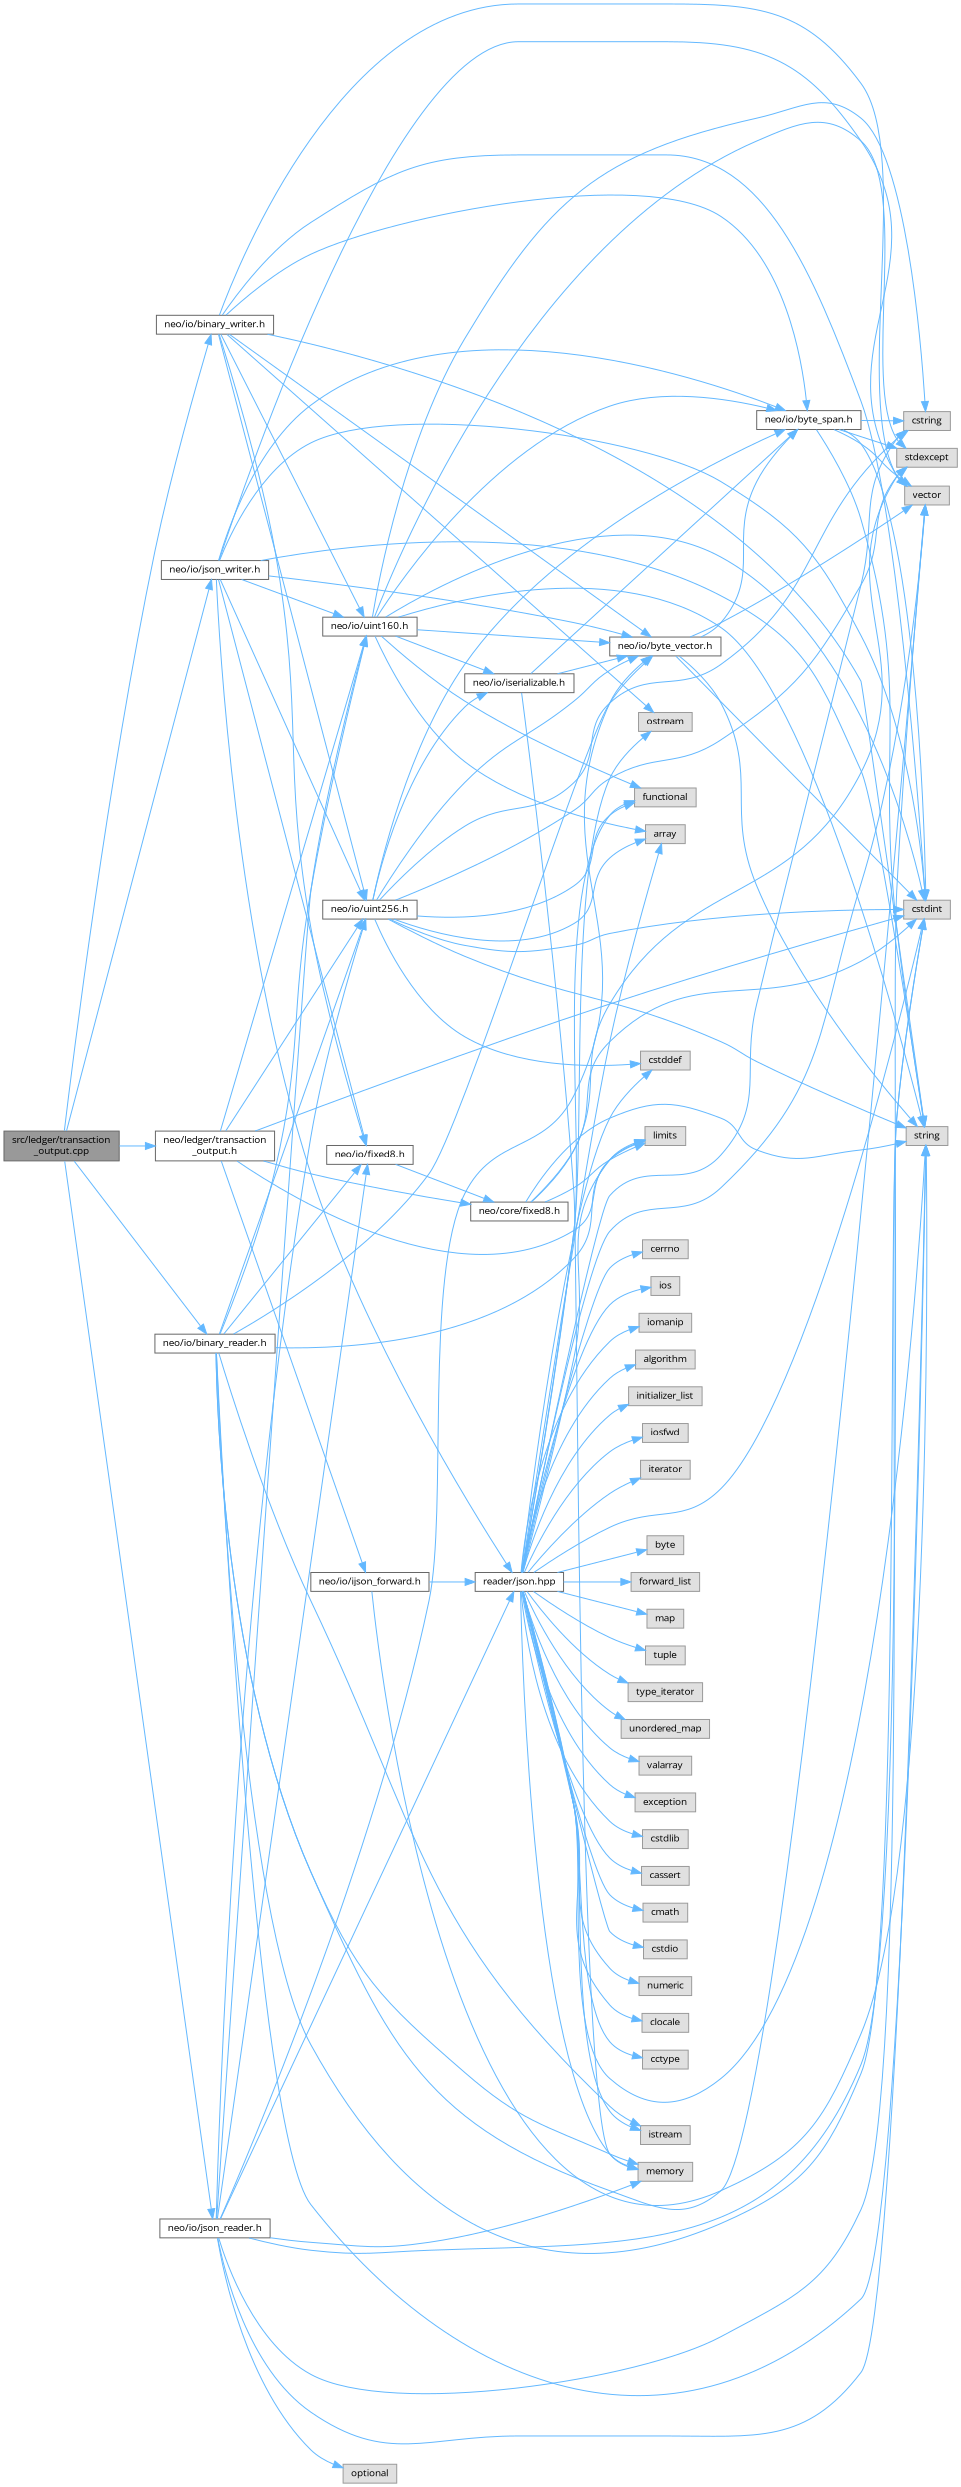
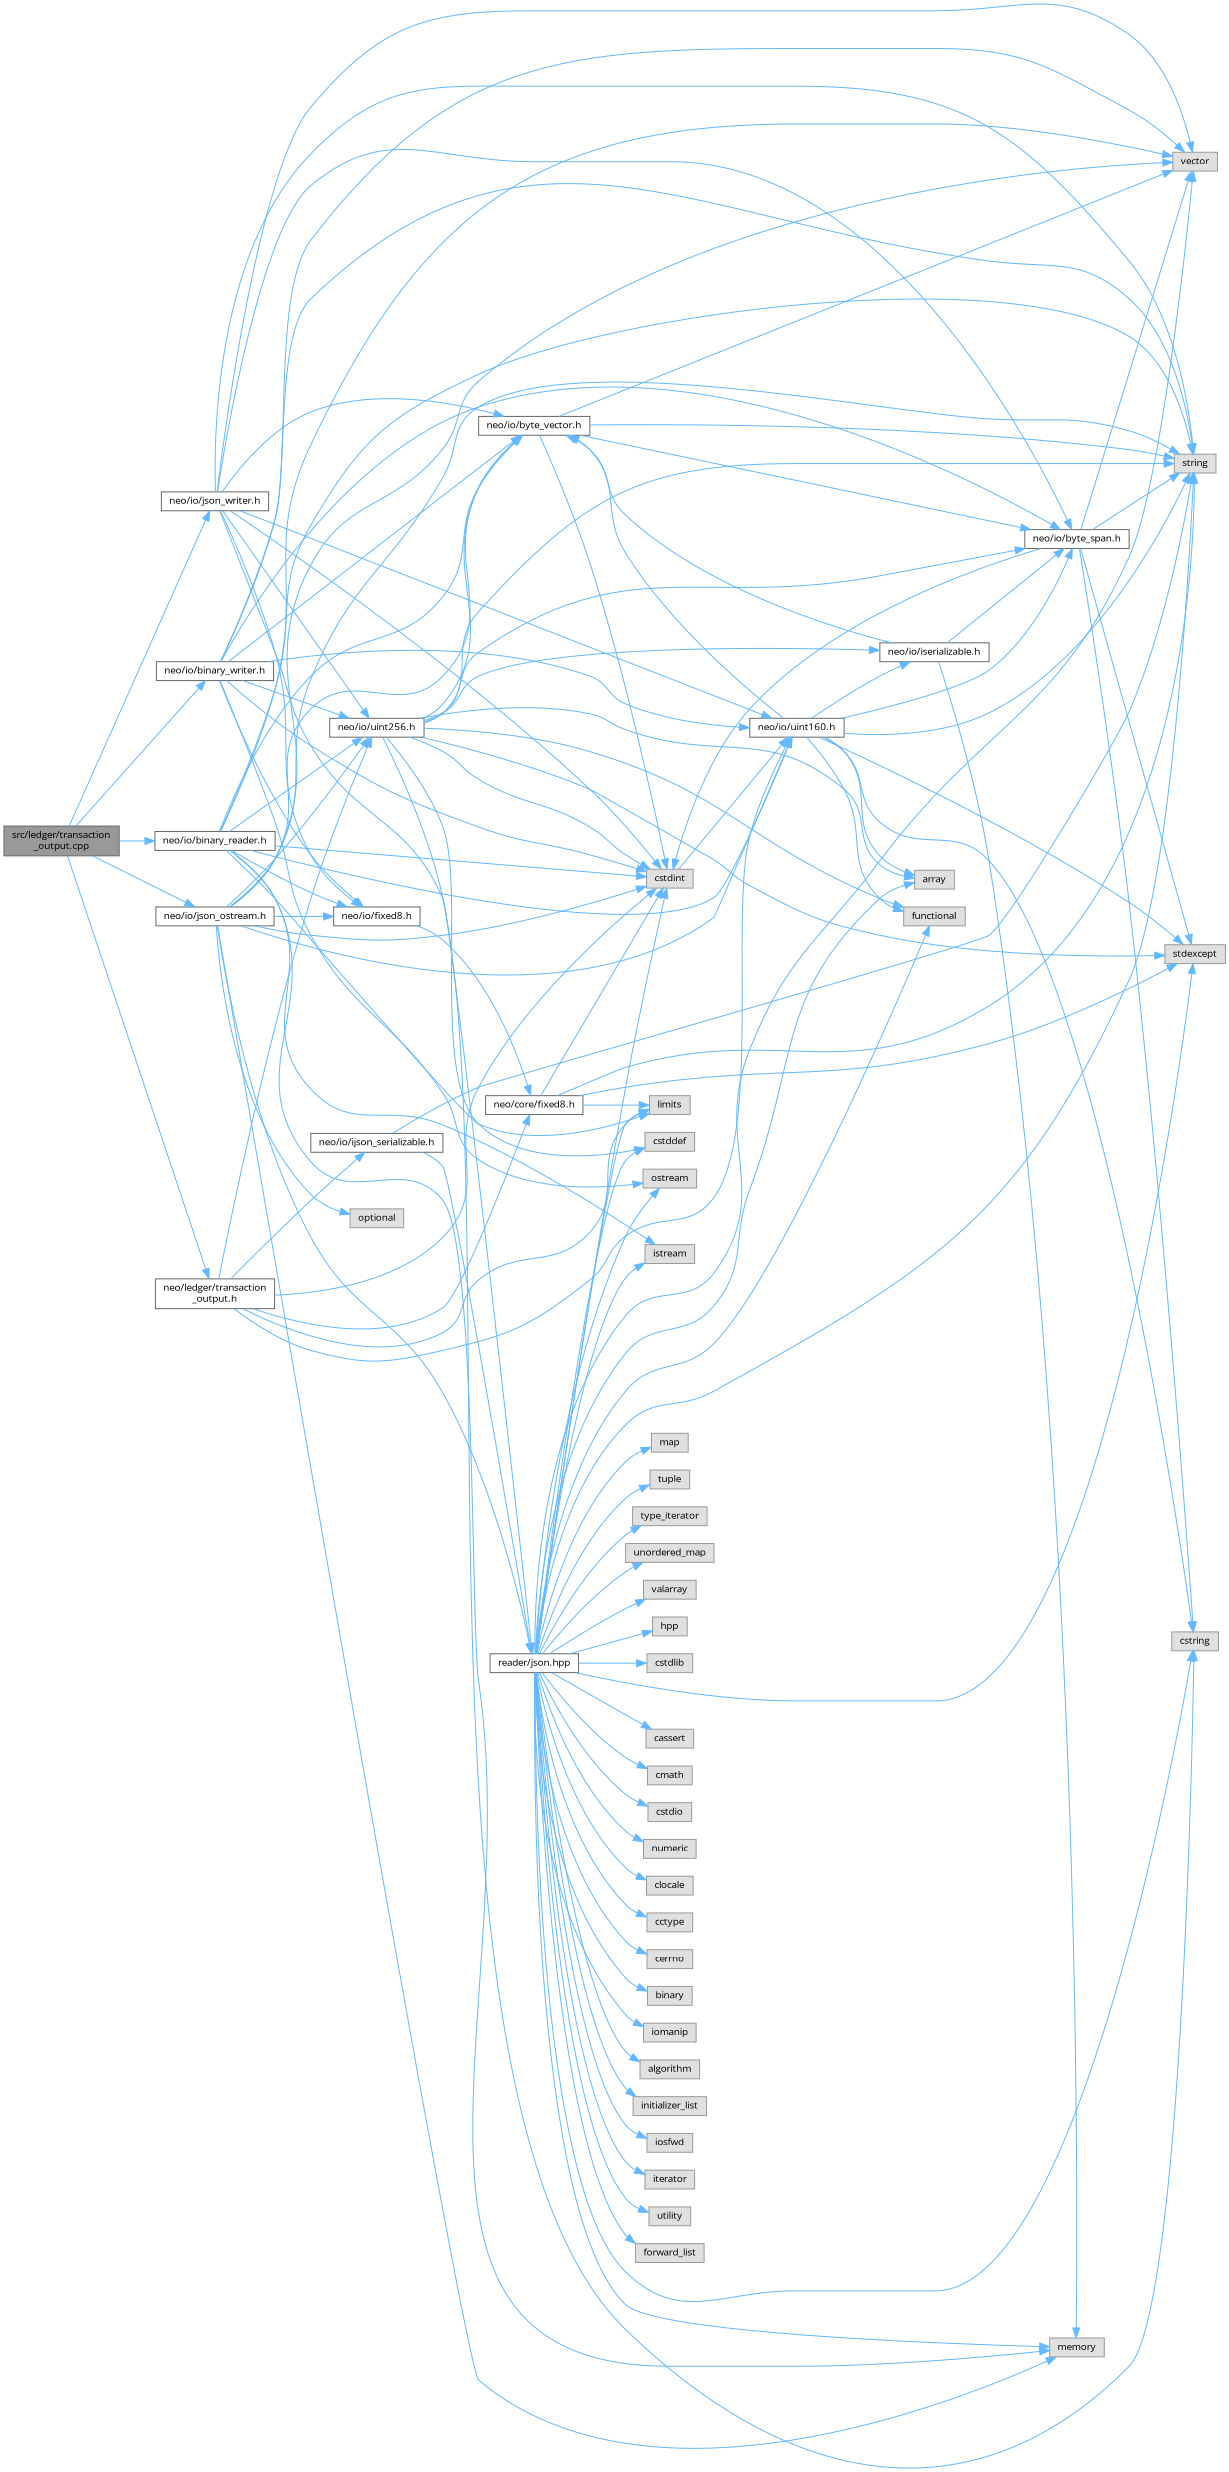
(724, 559) -> (730, 807)
(665, 1286) -> (670, 1996)
none -> (1067, 1539)
(665, 1545) -> (670, 2216)
(370, 1582) -> (377, 1143)
(665, 1802) -> (670, 1626)
(215, 2228) -> (215, 916)
